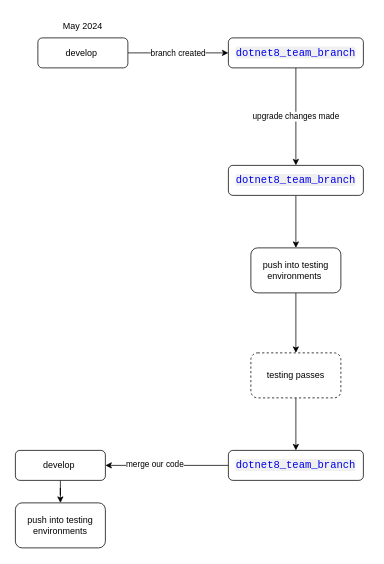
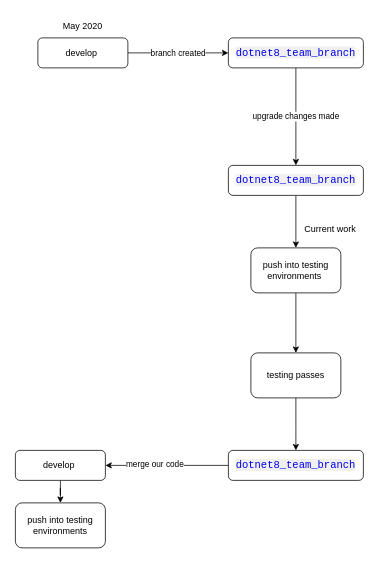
(83, 27) -> (83, 27)
none -> (330, 229)
(296, 375) -> (296, 375)
